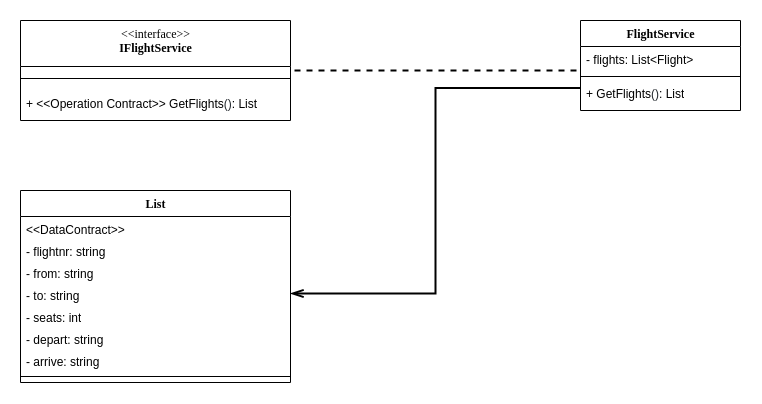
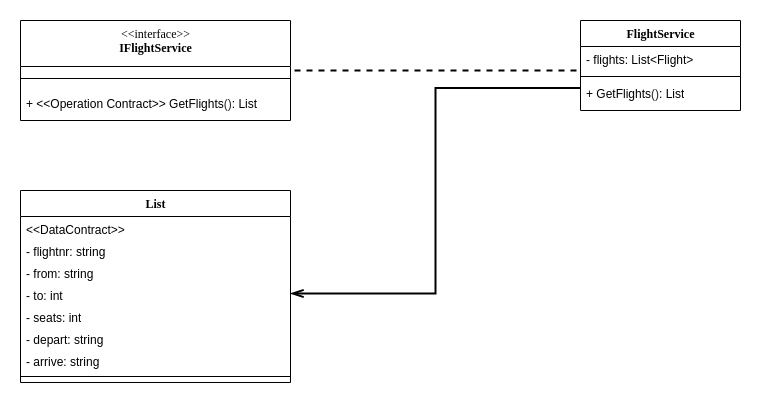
(61, 297) -> (51, 297)
